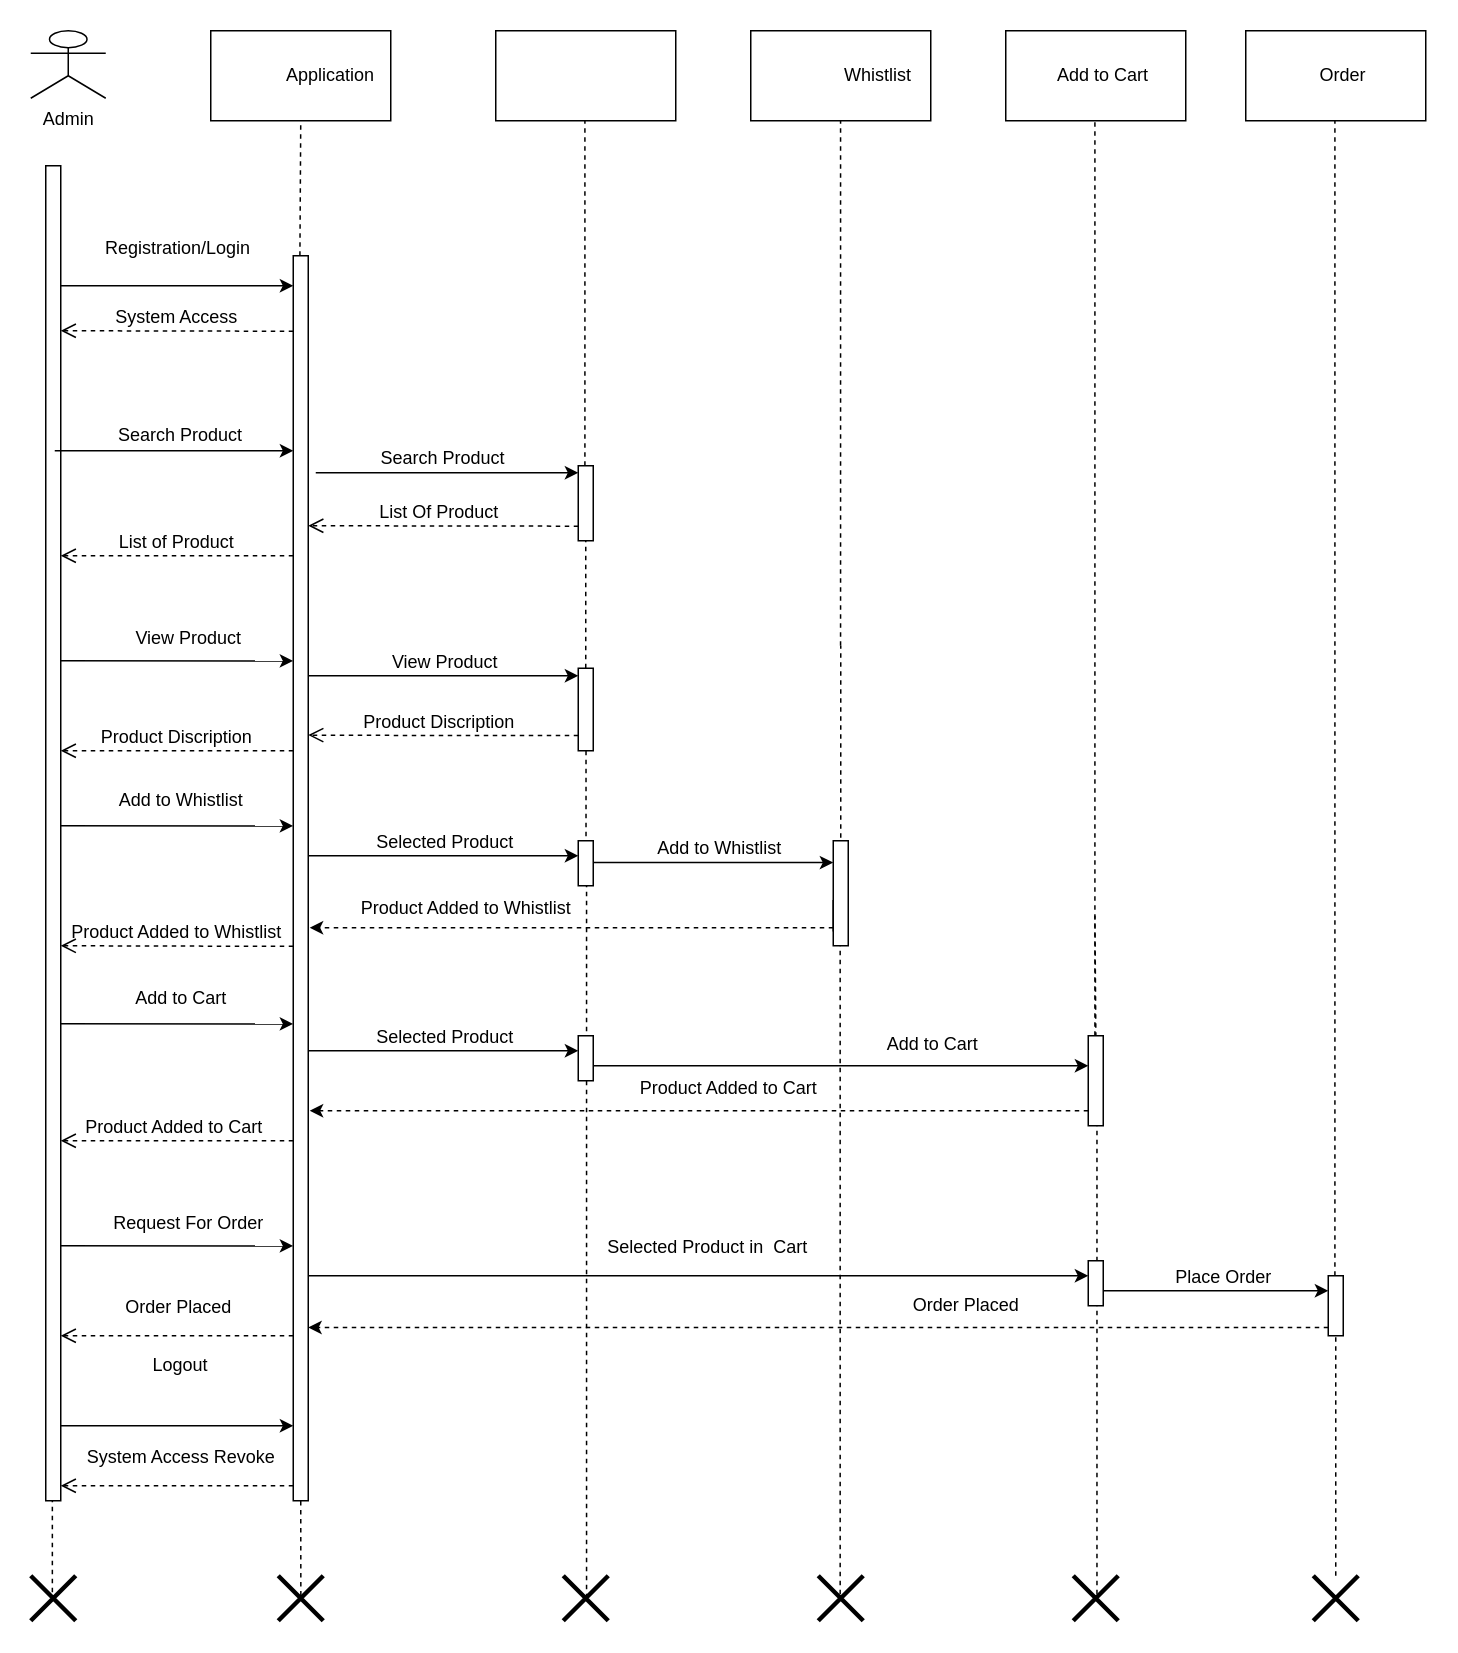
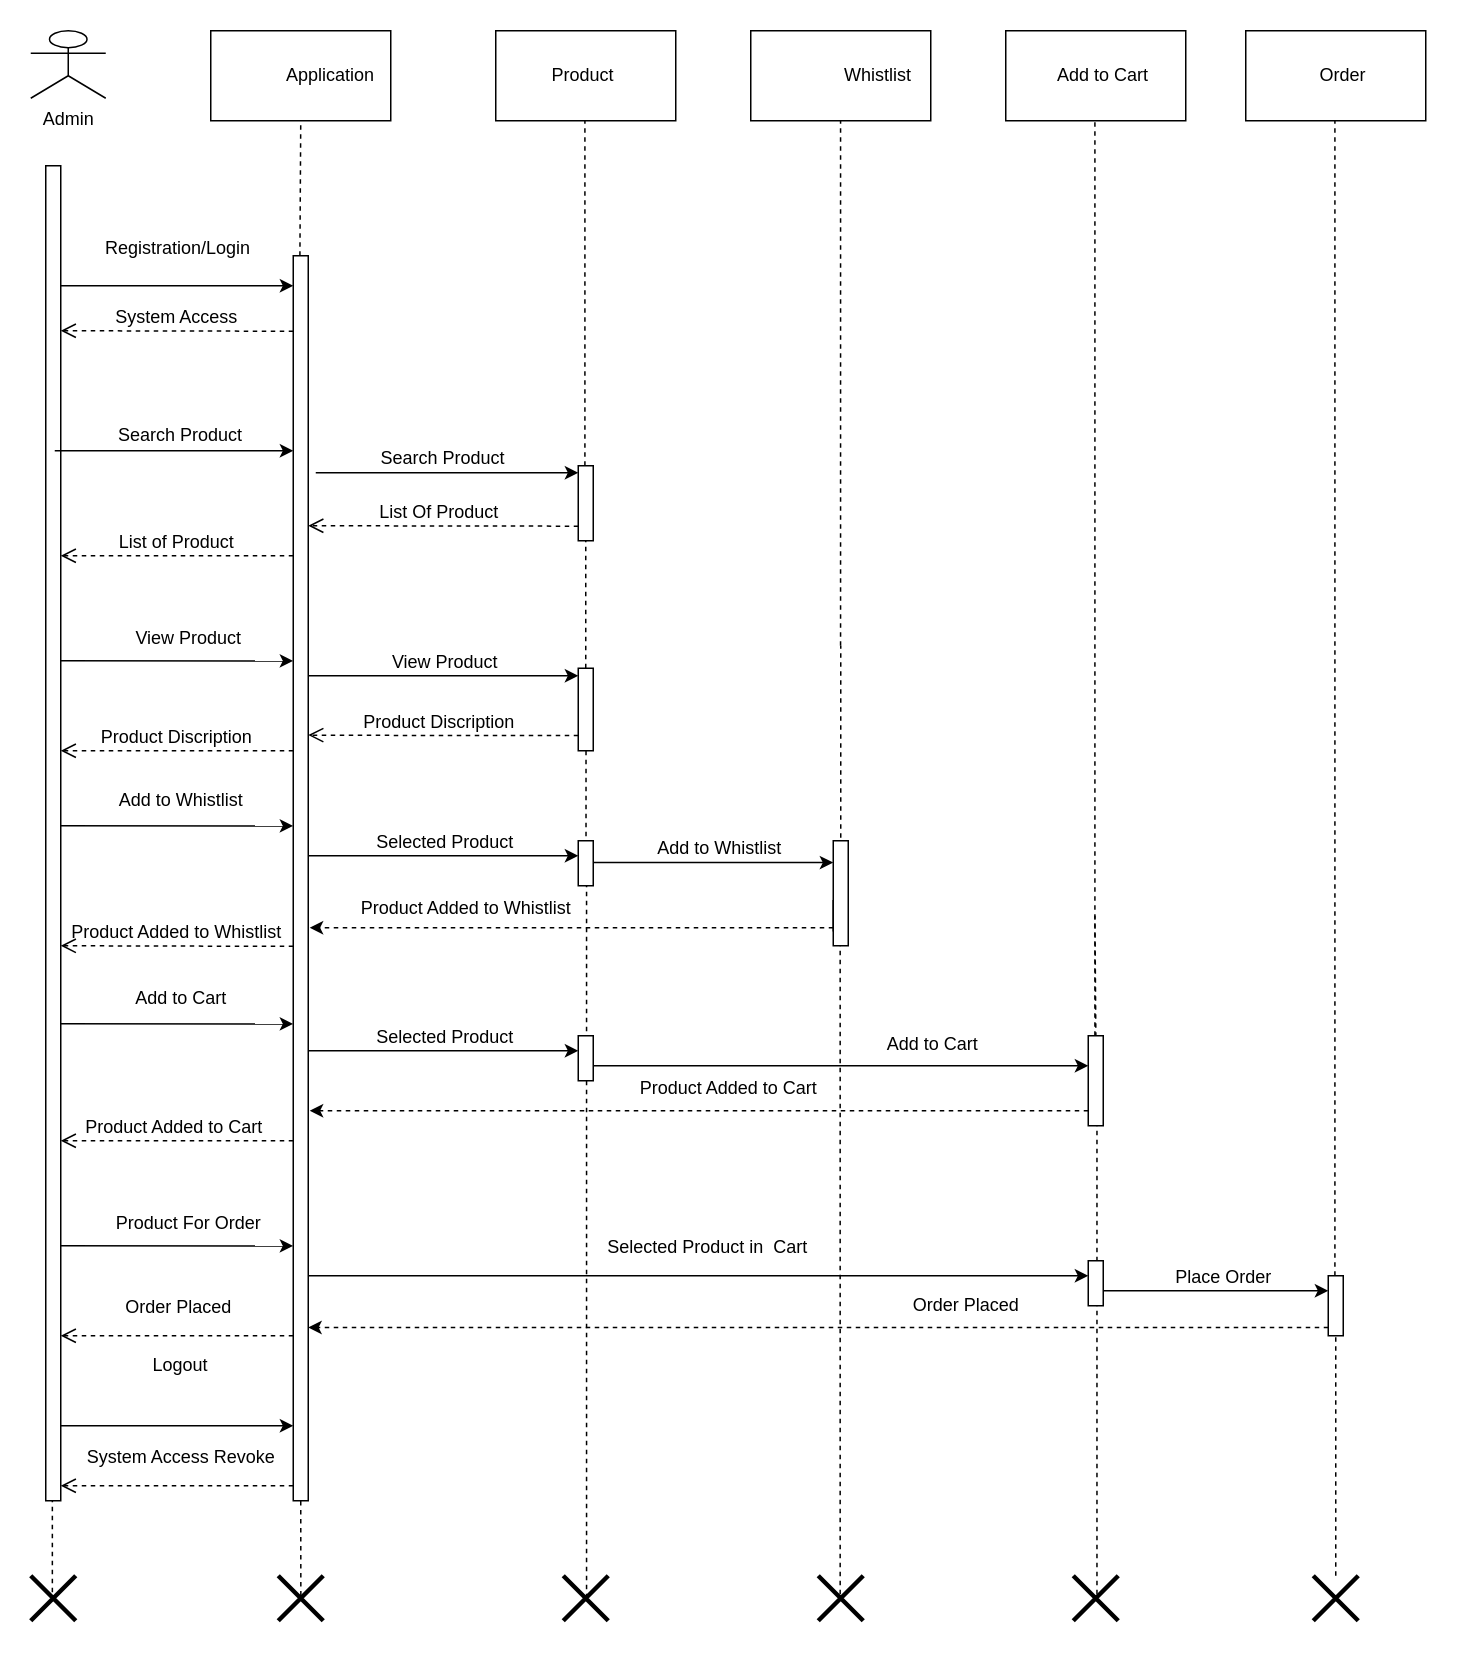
none -> (586, 76)
(189, 1223) -> (189, 1223)
